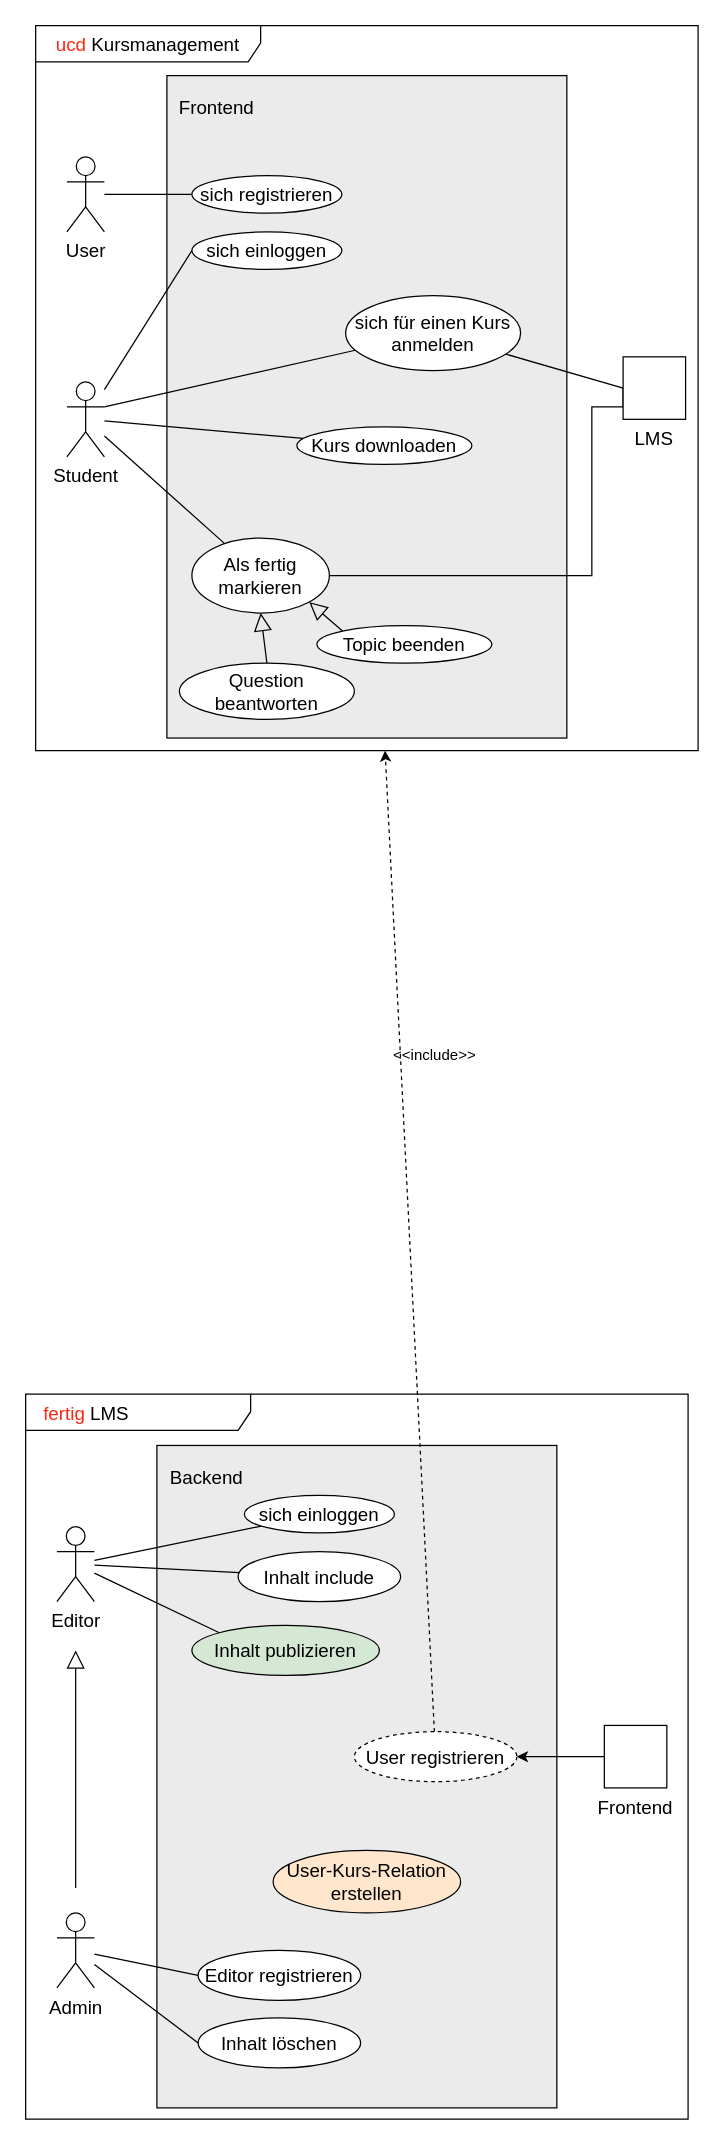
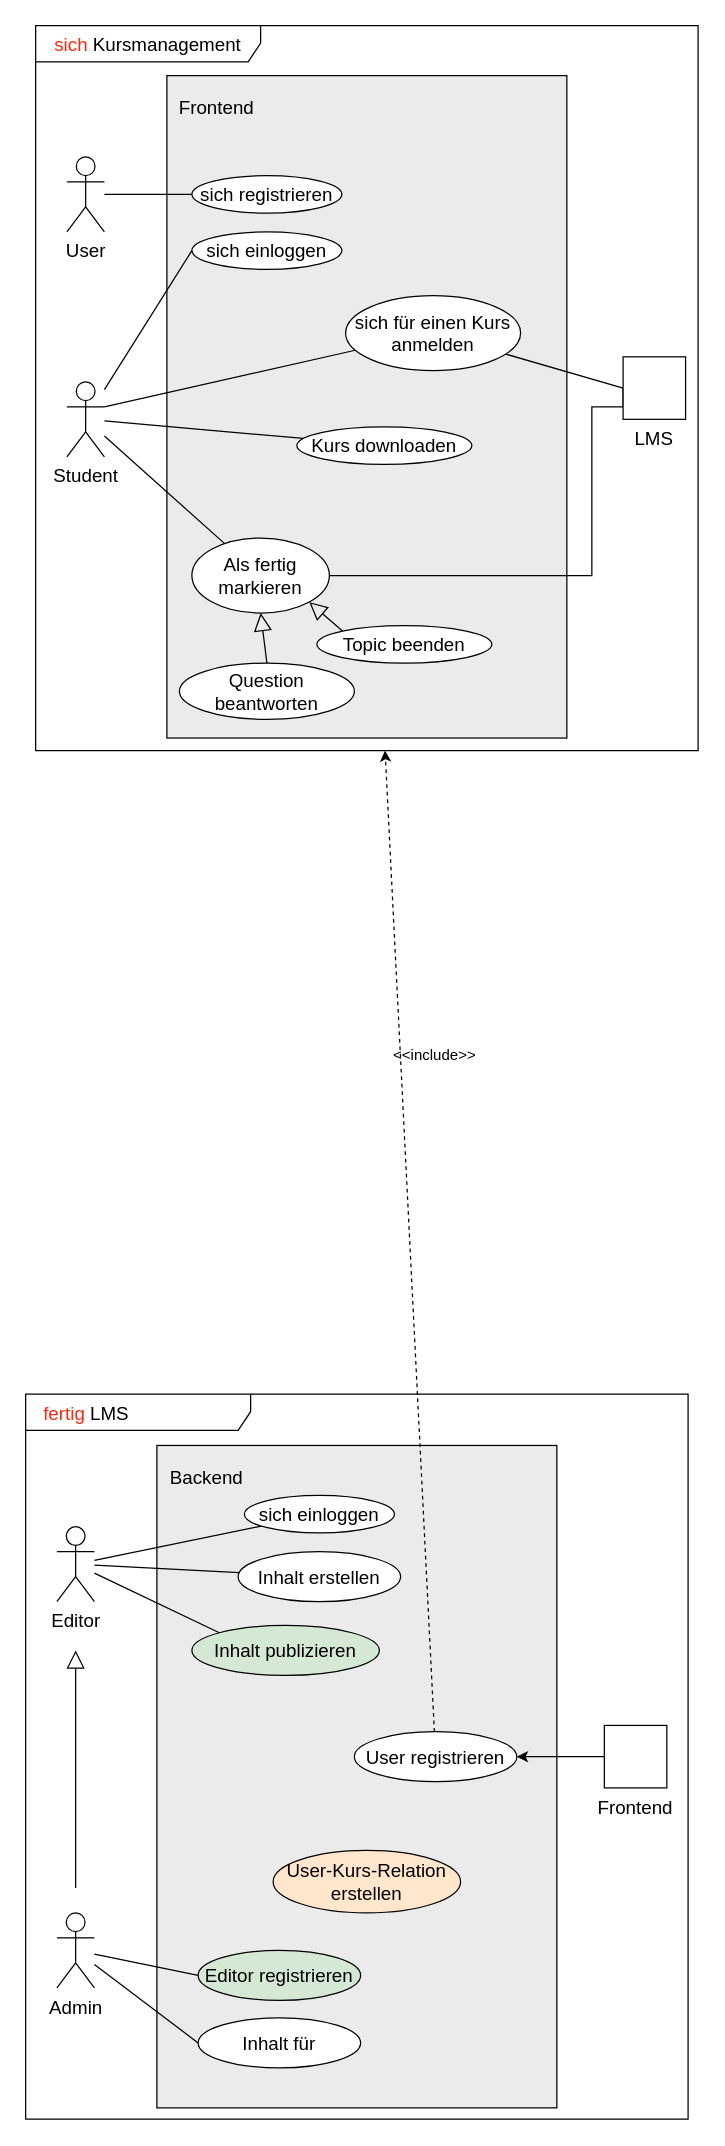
(148, 44) -> (148, 44)
(319, 1577) -> (319, 1577)
(436, 1757) -> (436, 1757)
(279, 1976) -> (279, 1976)
(279, 2043) -> (279, 2043)
